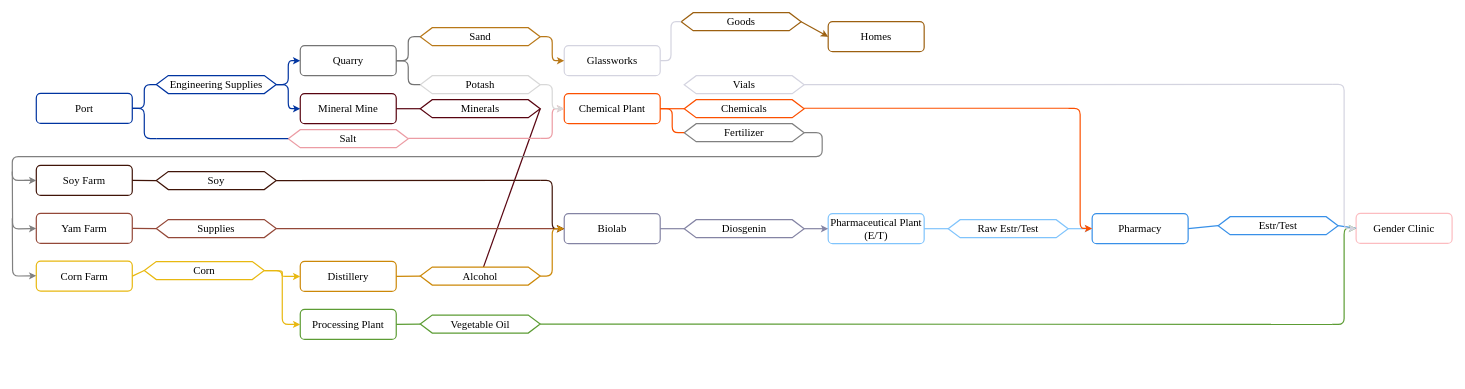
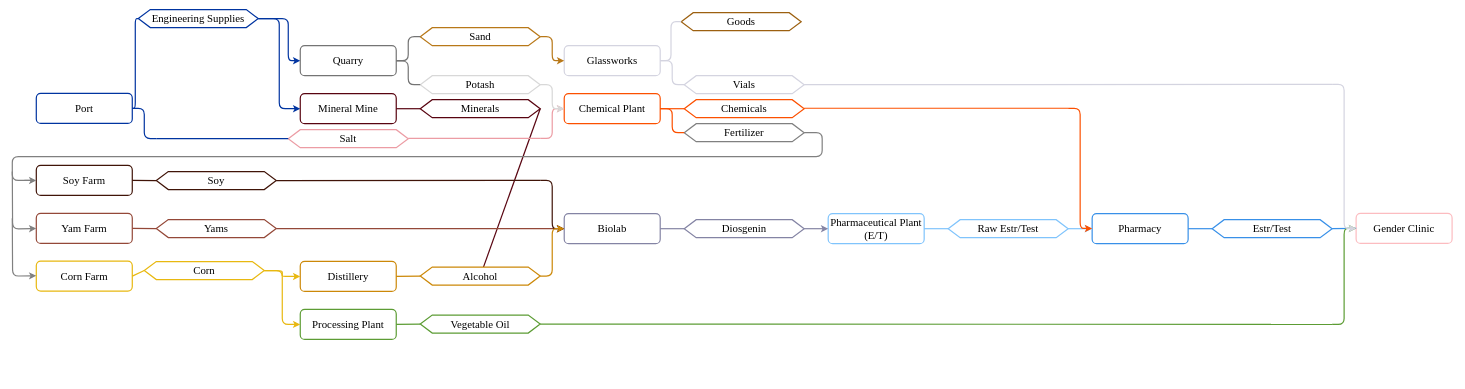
(812, 28) -> none
(876, 37) -> none
none -> (672, 78)
(216, 84) -> (198, 18)
(1278, 226) -> (1272, 229)
(216, 228) -> (216, 228)
